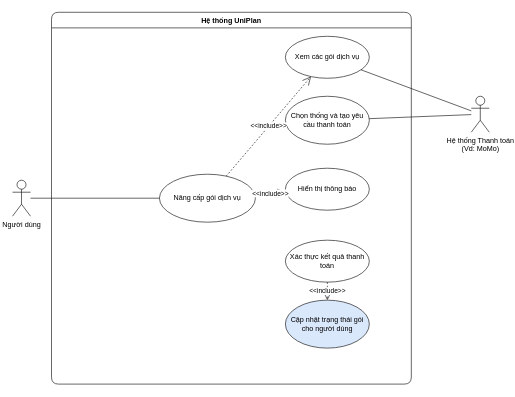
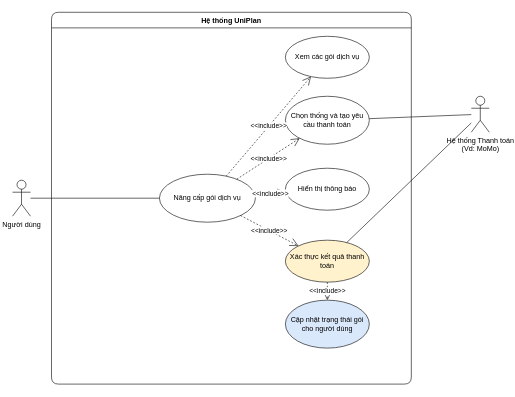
(417, 91) -> (409, 183)
none -> (281, 151)
none -> (270, 231)
(327, 261) -> (327, 261)
